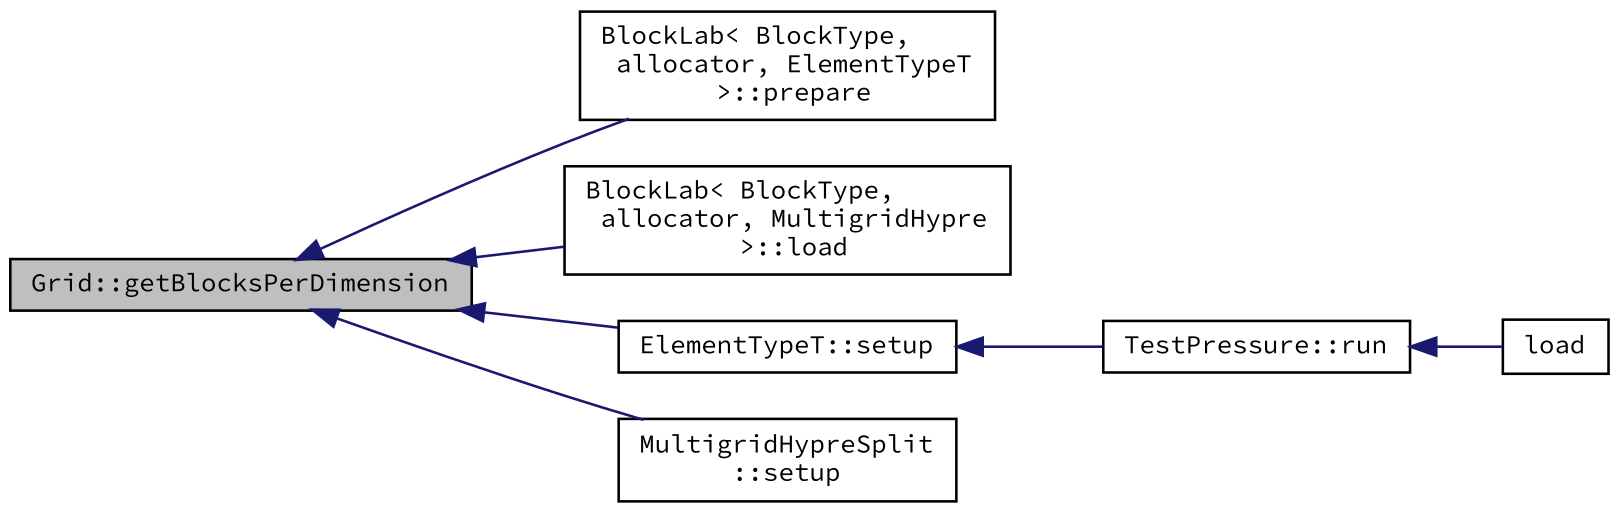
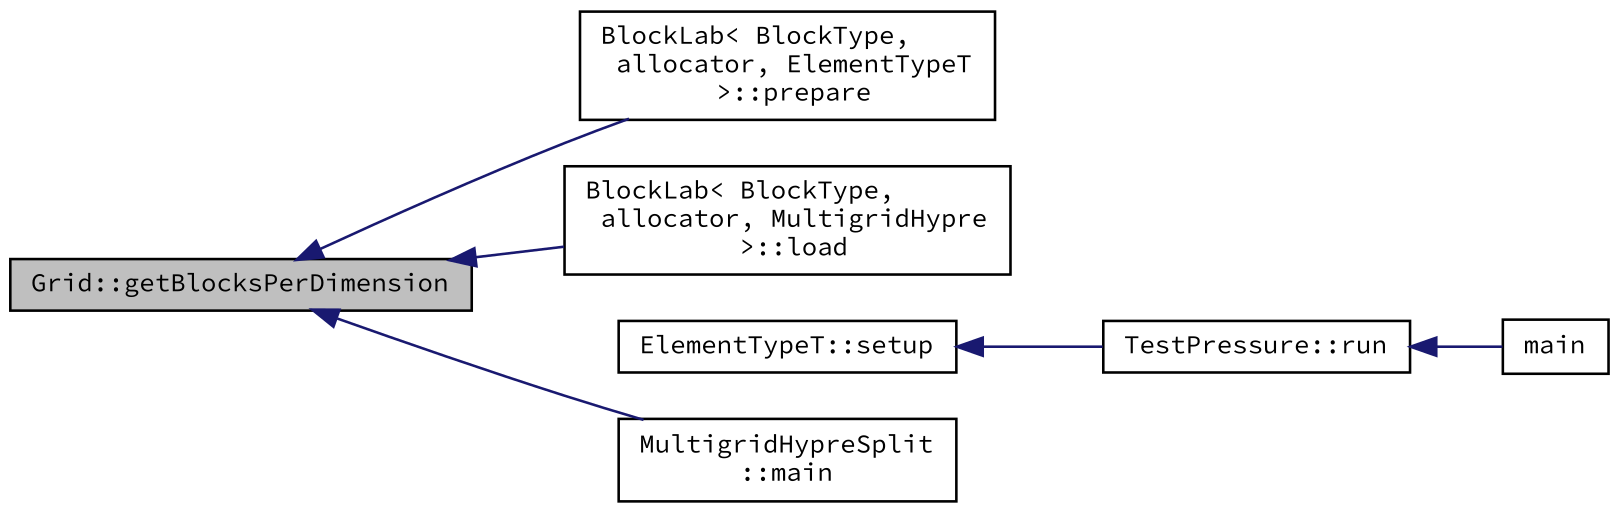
(551, 320) -> none
(1556, 347) -> (1556, 347)
(788, 460) -> (788, 460)
